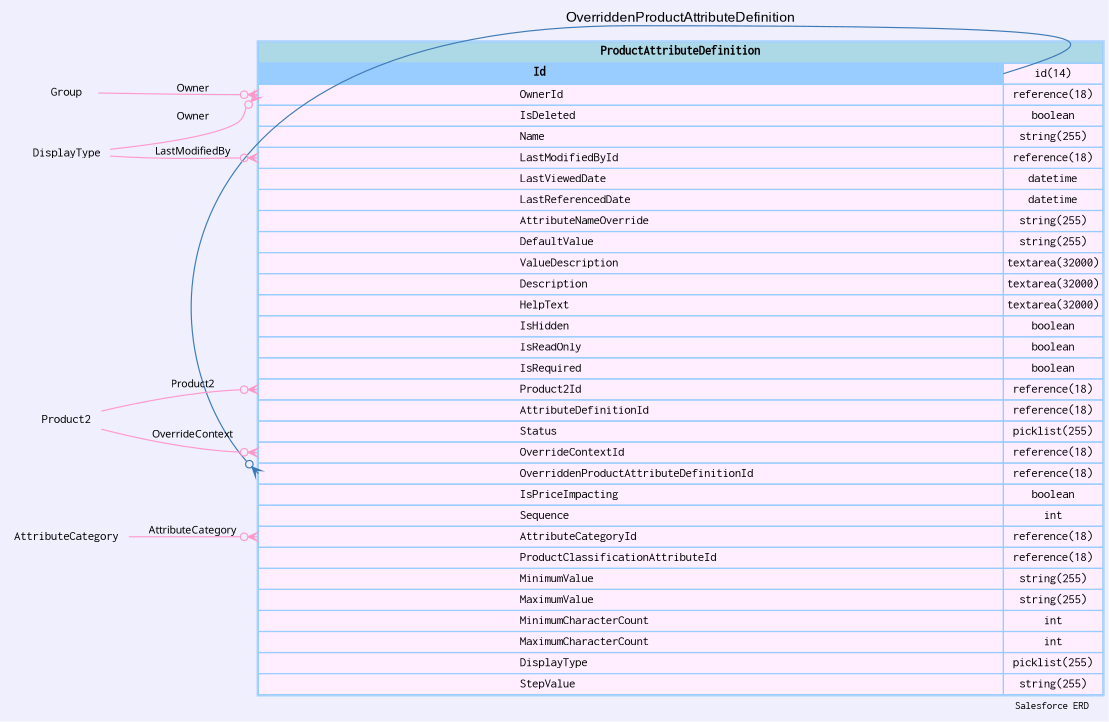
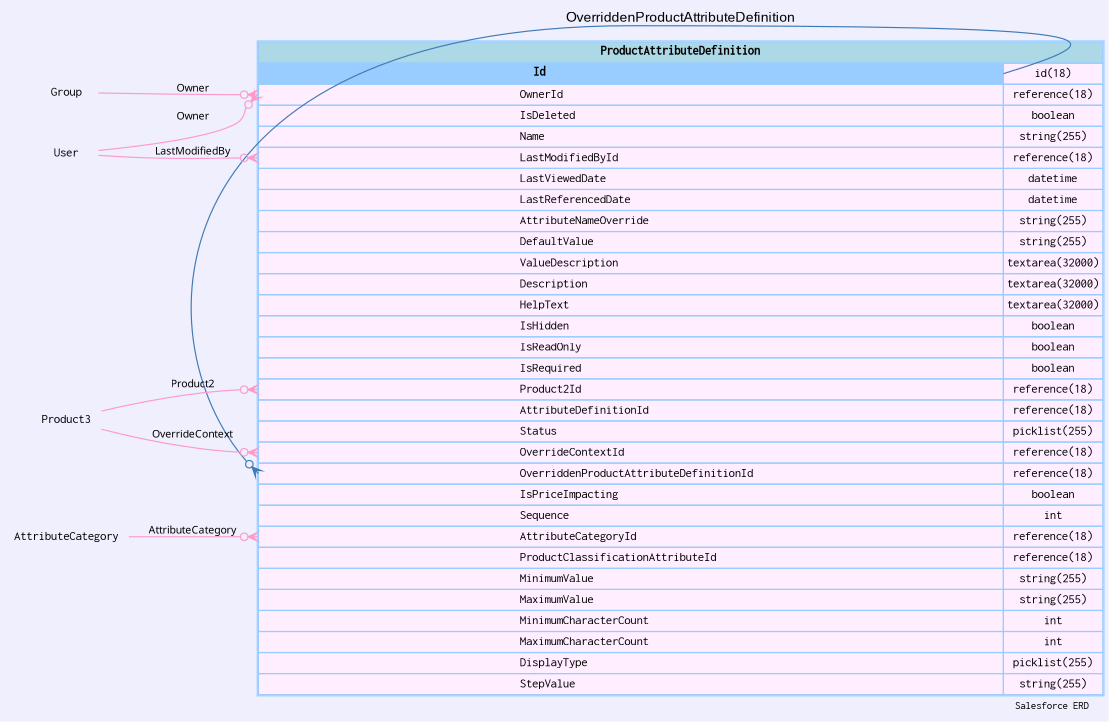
(1053, 73) -> (1053, 73)
(67, 153) -> (67, 153)
(67, 420) -> (67, 420)
